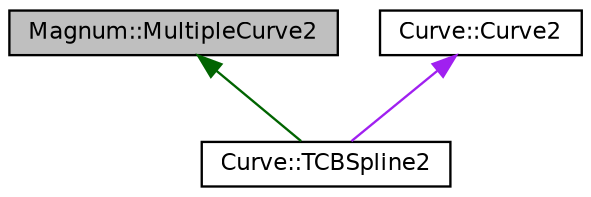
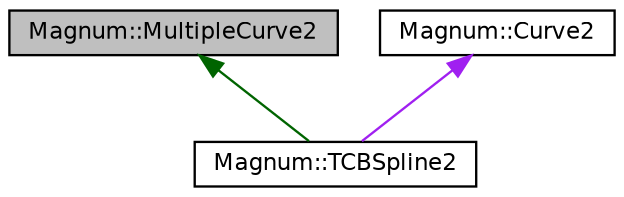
(481, 33) -> (497, 33)
(326, 164) -> (335, 164)
